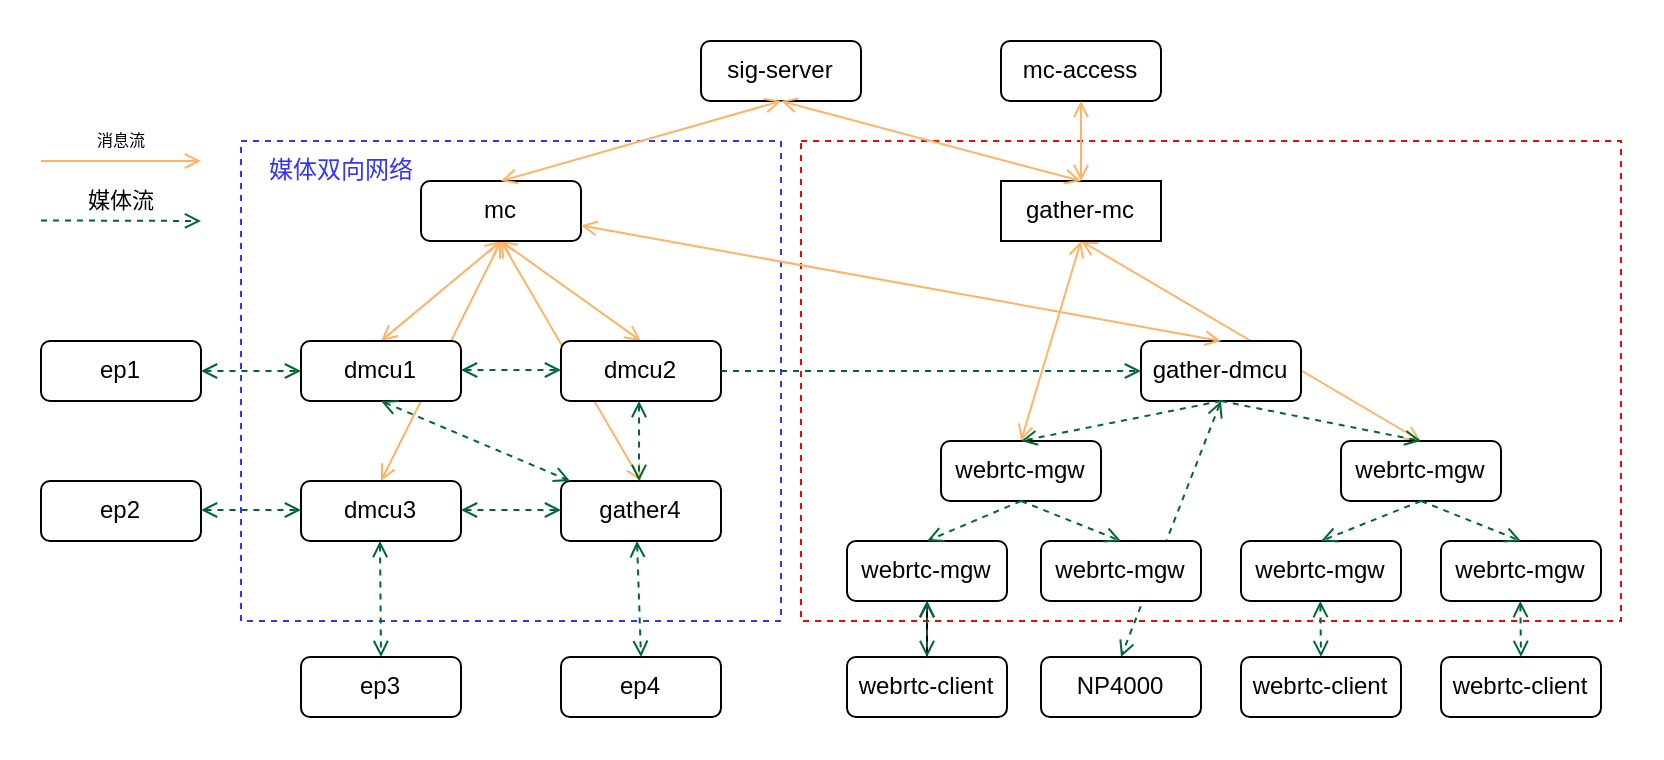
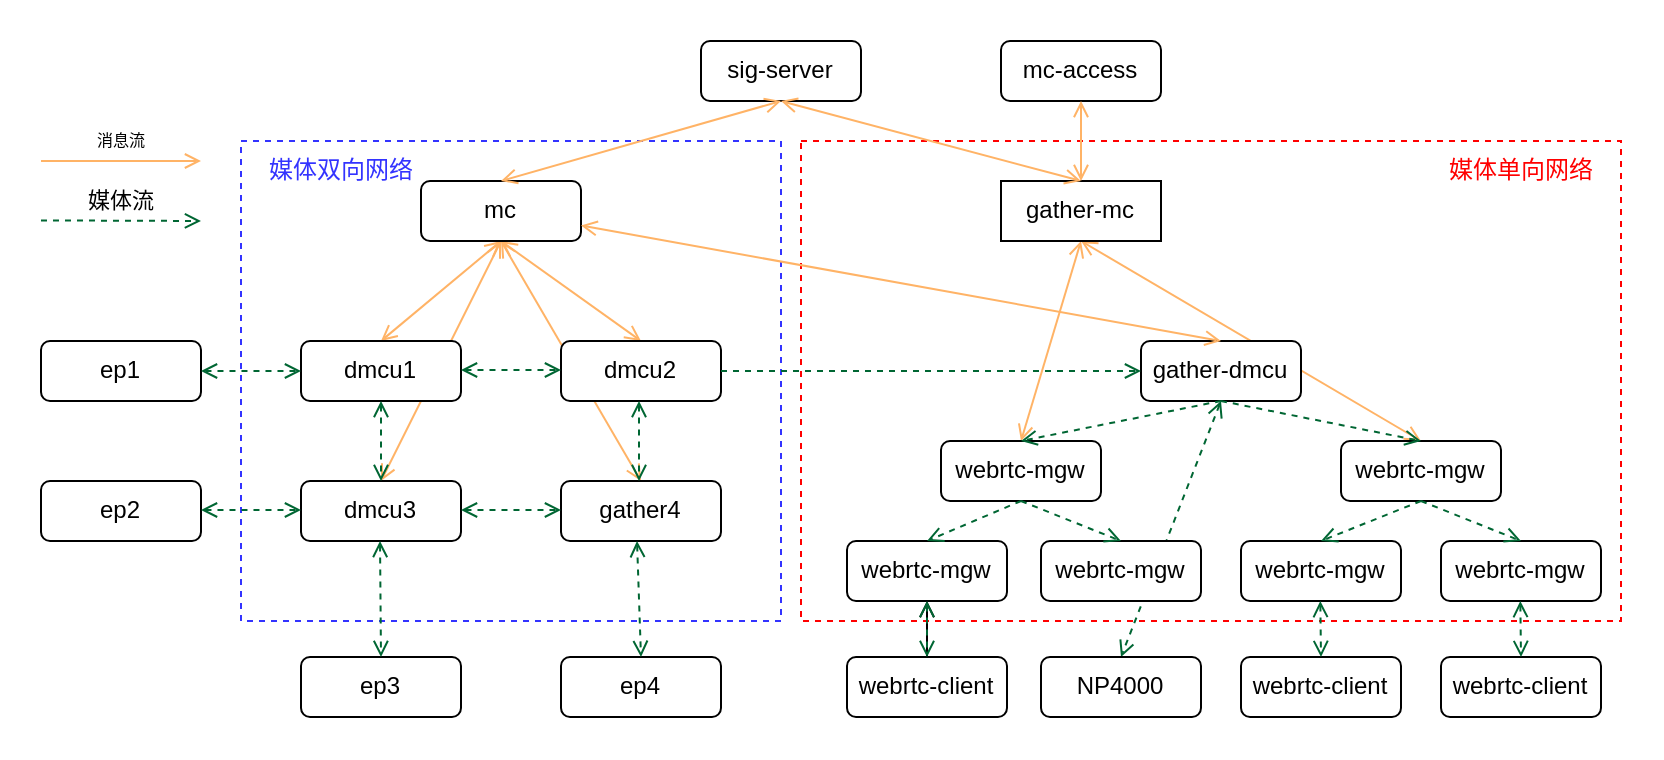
none -> (1521, 171)
(491, 448) -> (381, 440)
